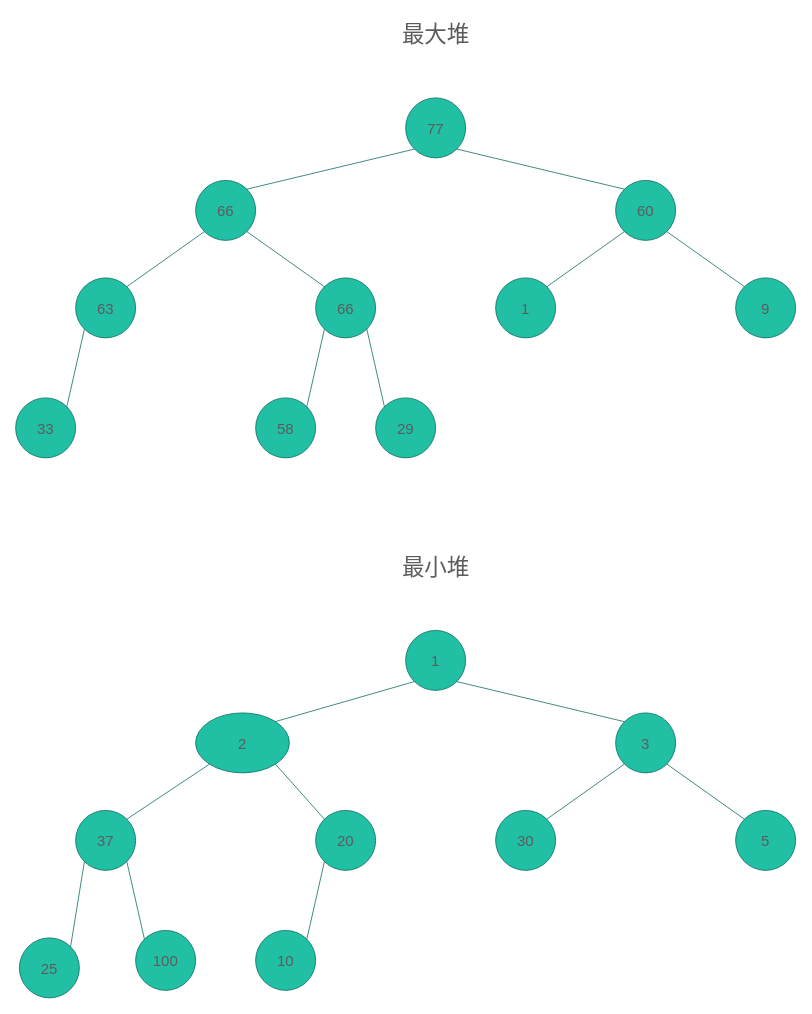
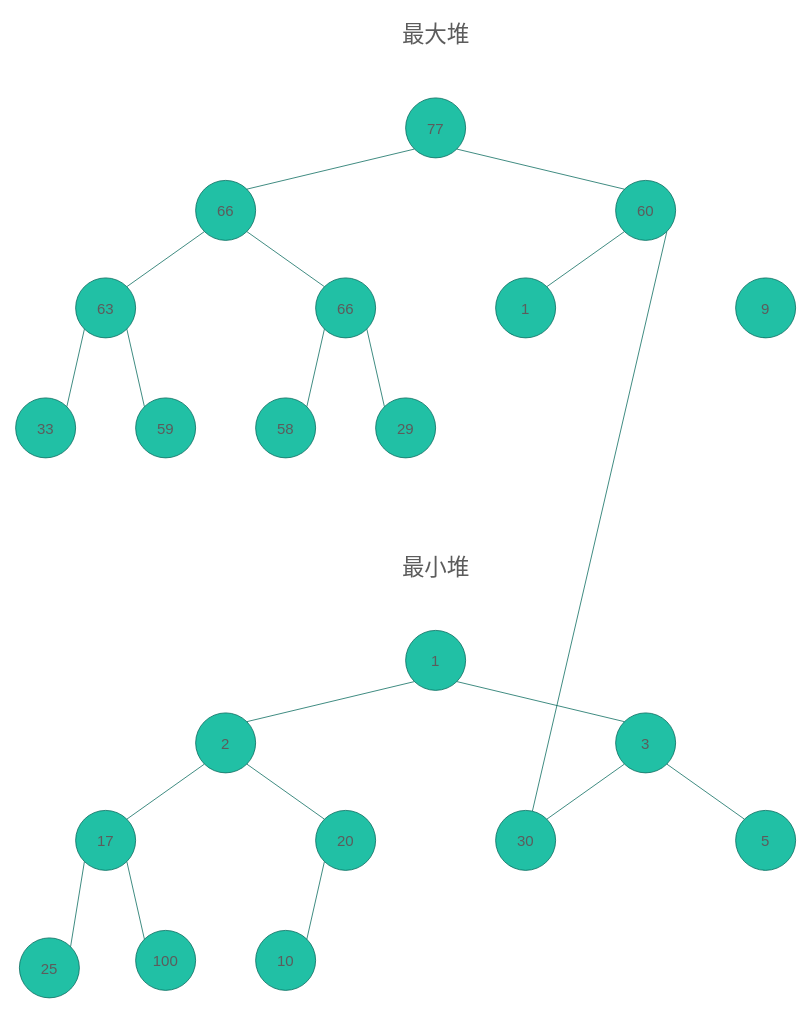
(705, 259) -> (599, 521)
none -> (135, 367)
none -> (165, 428)
(242, 743) -> (225, 743)
(105, 840) -> (105, 840)
